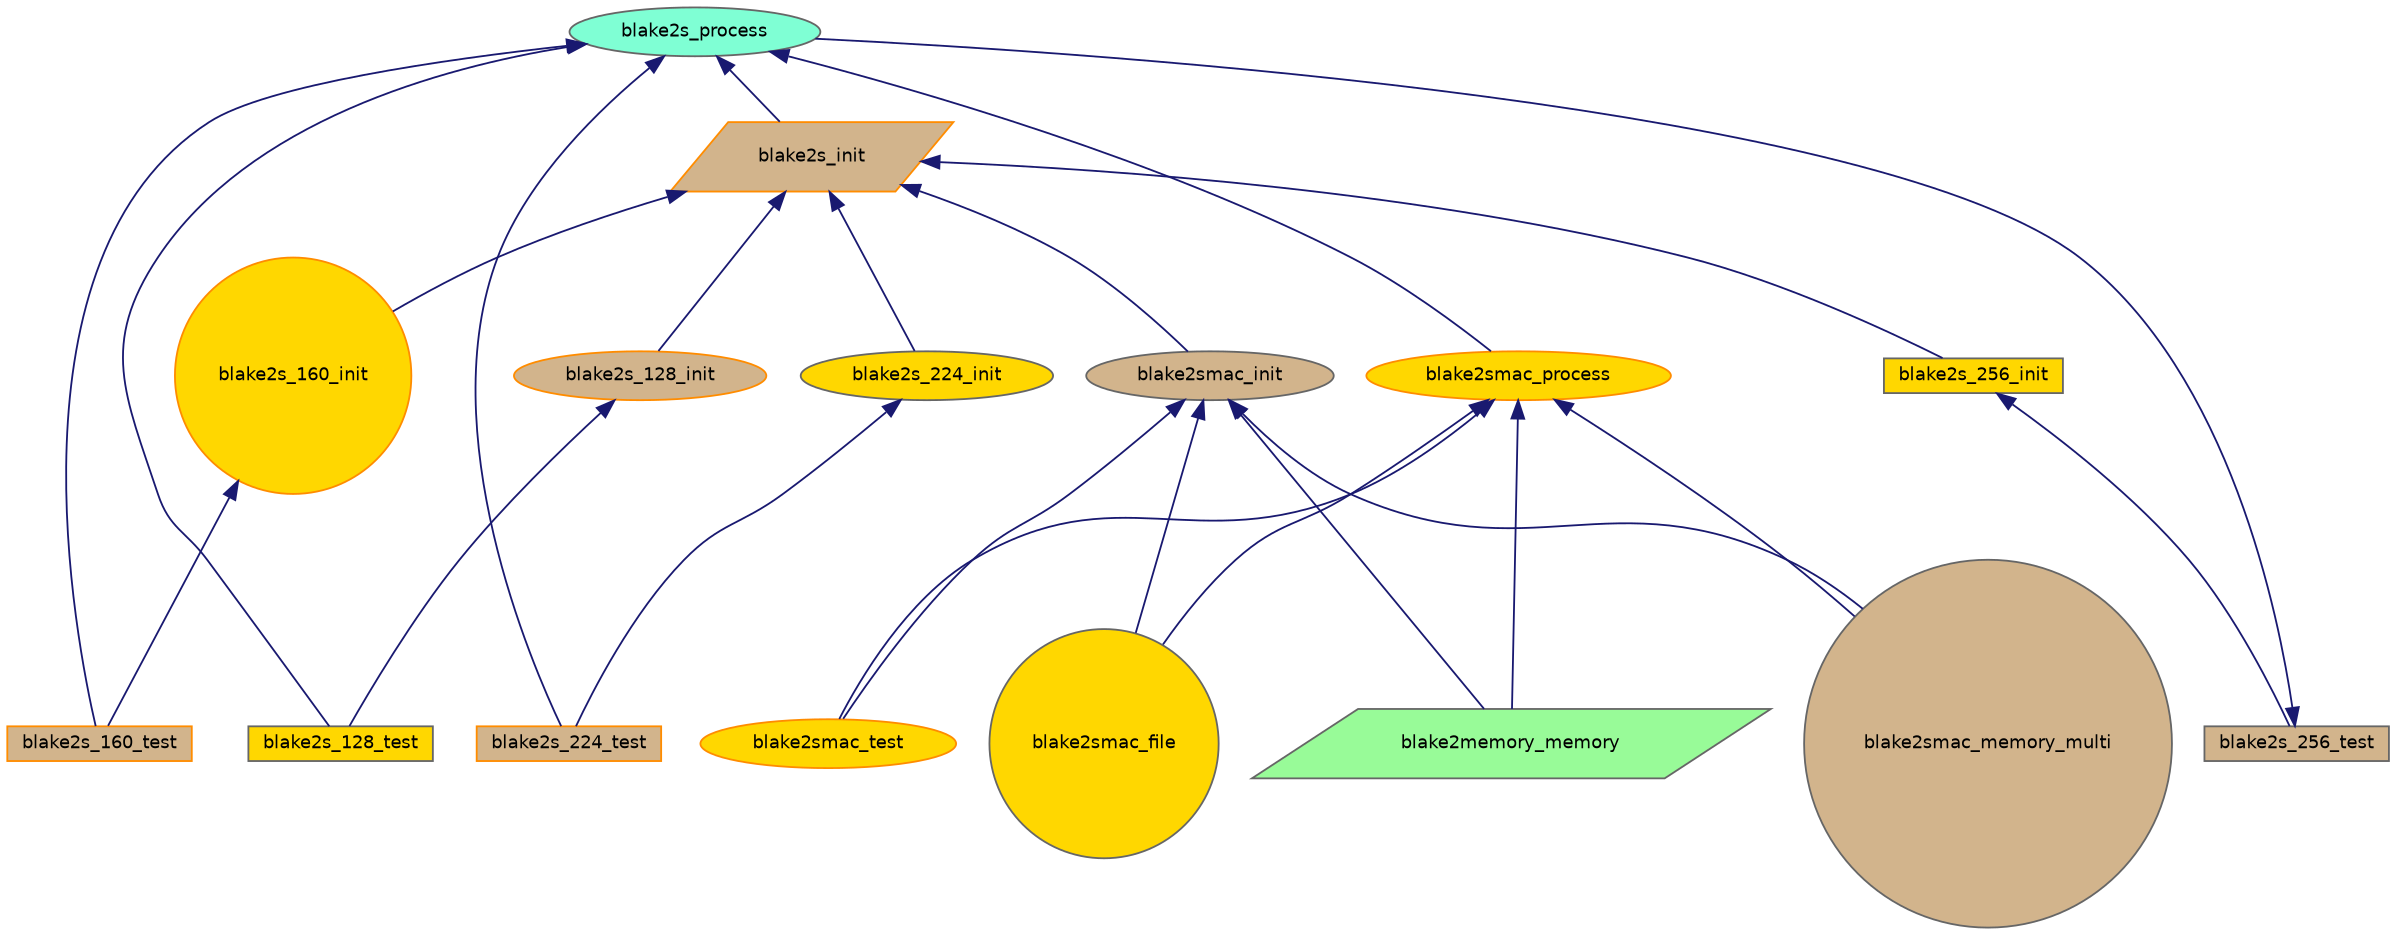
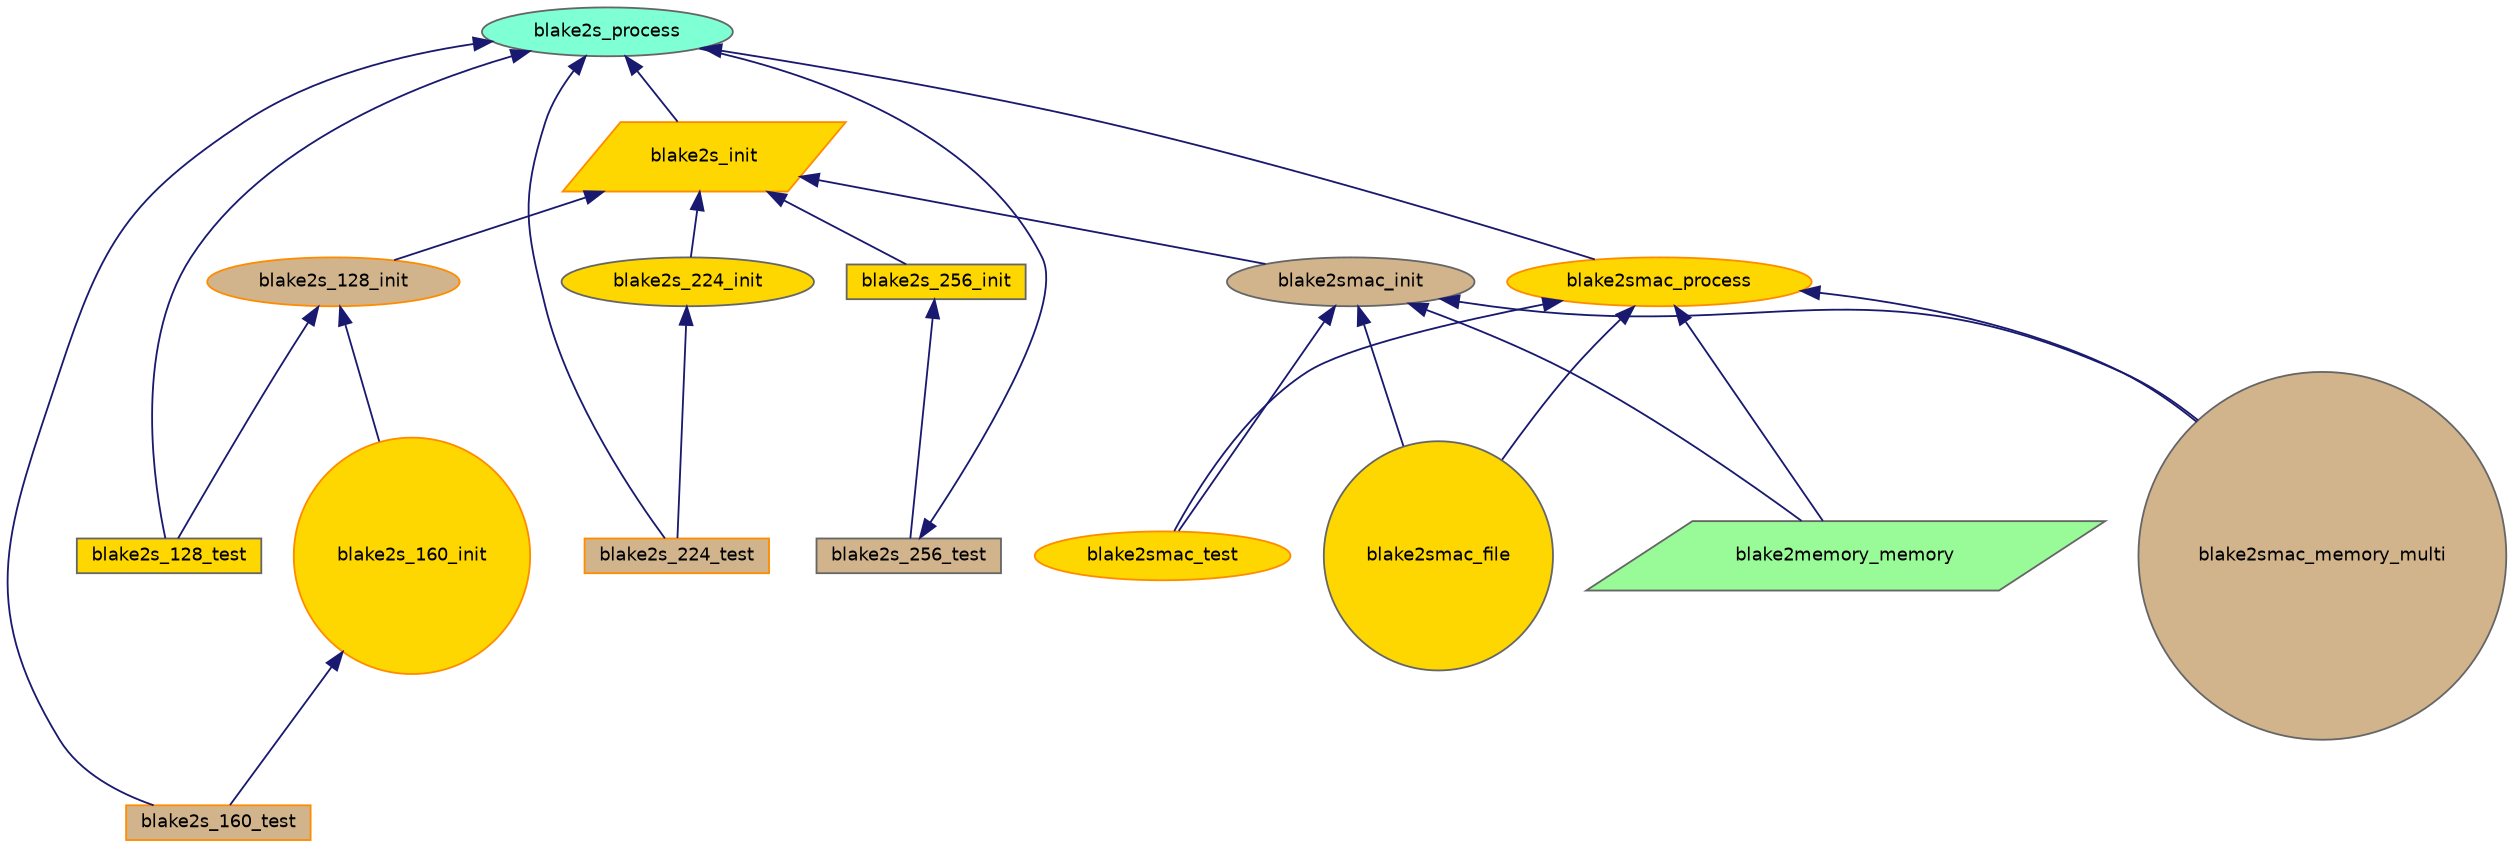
(812, 157) -> (704, 157)
(527, 245) -> (362, 383)
